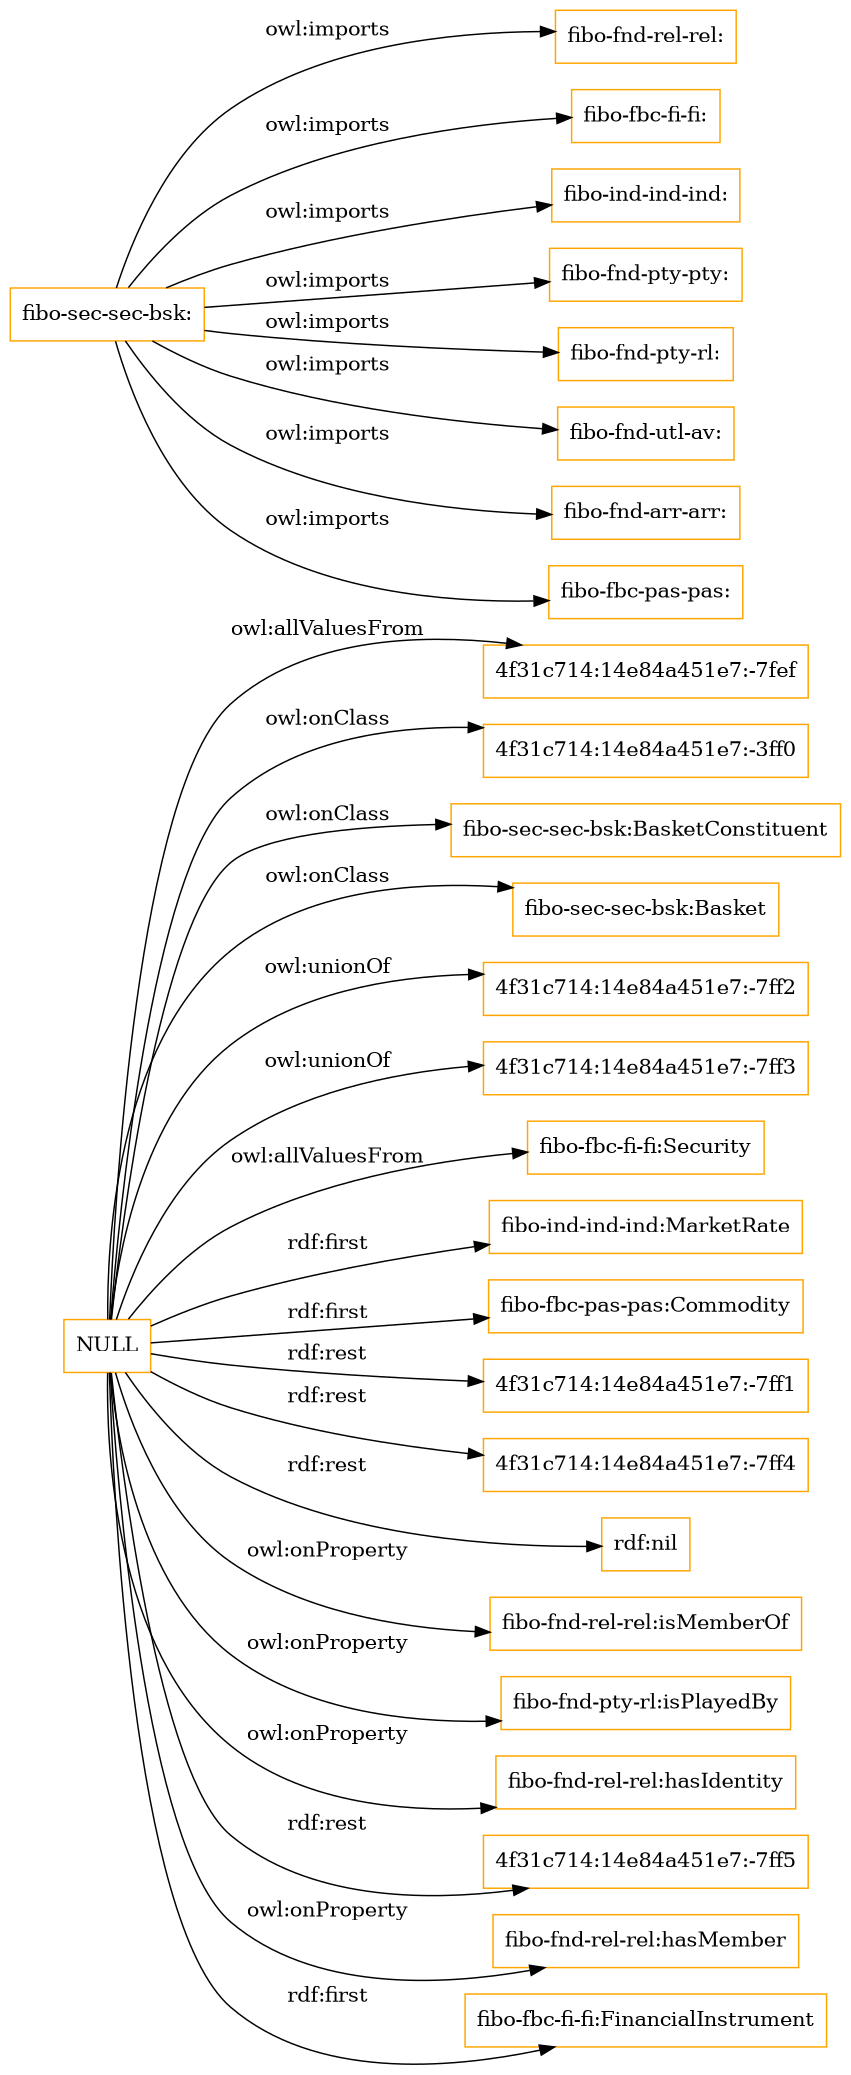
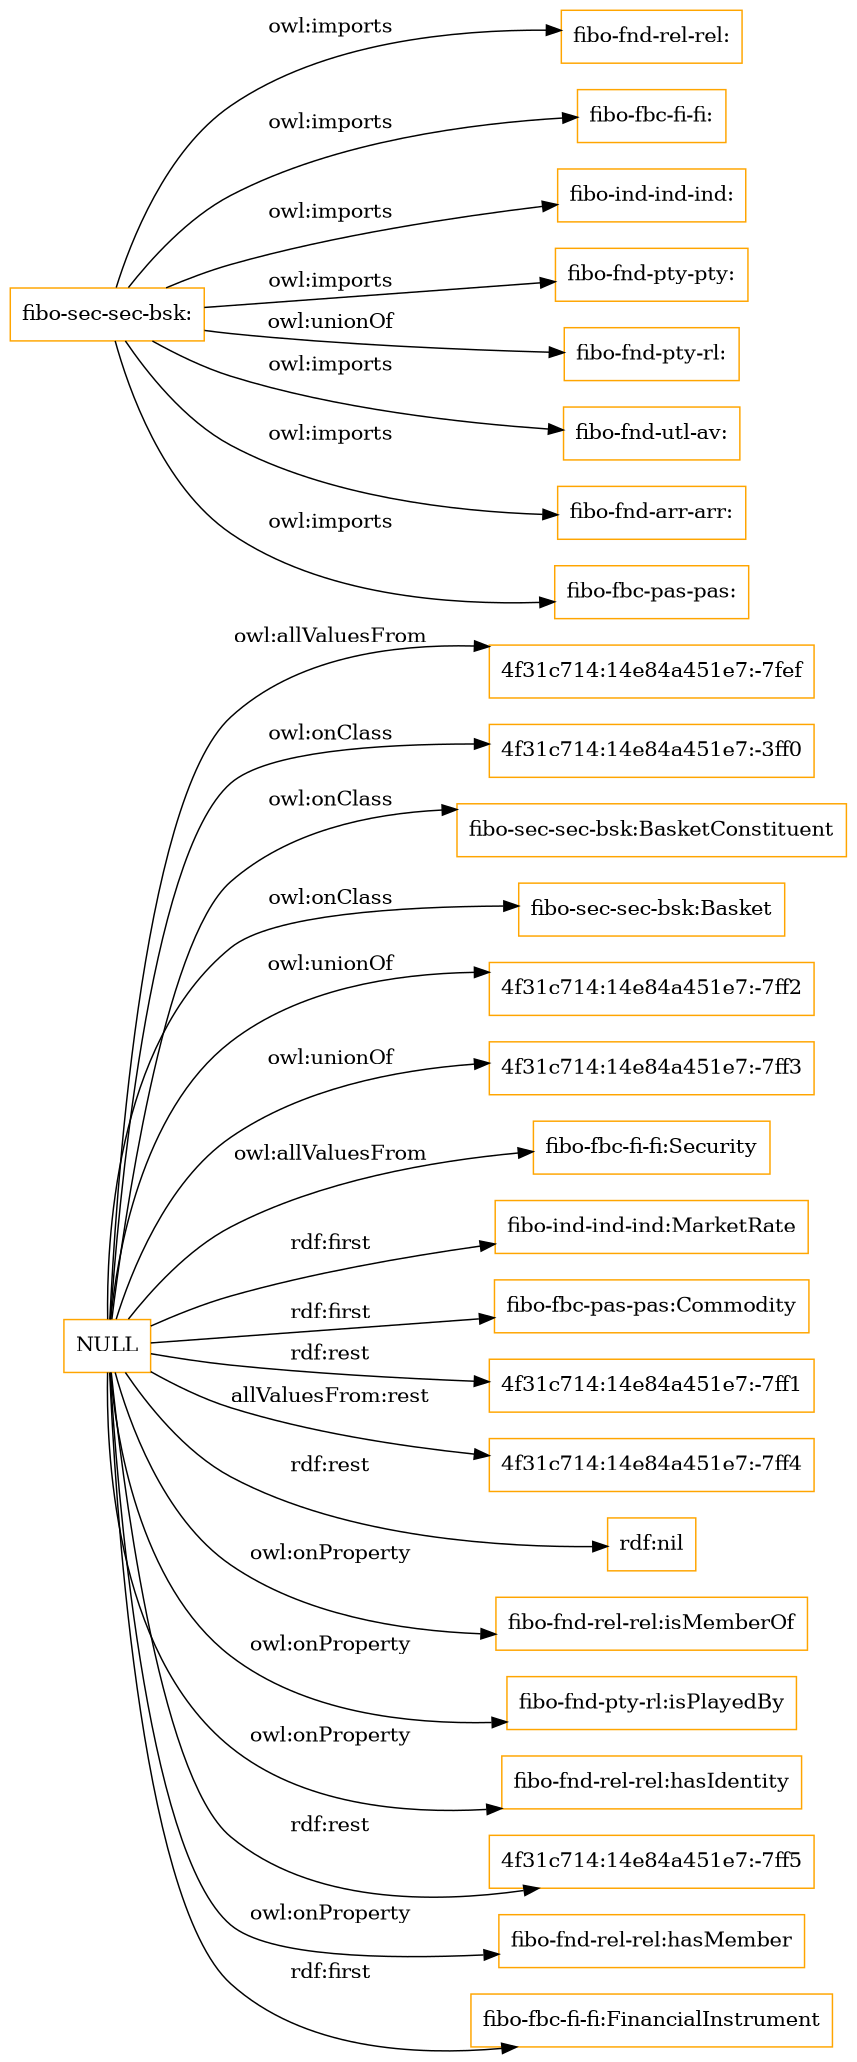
(328, 323) -> (331, 323)
(328, 1397) -> (331, 1397)
